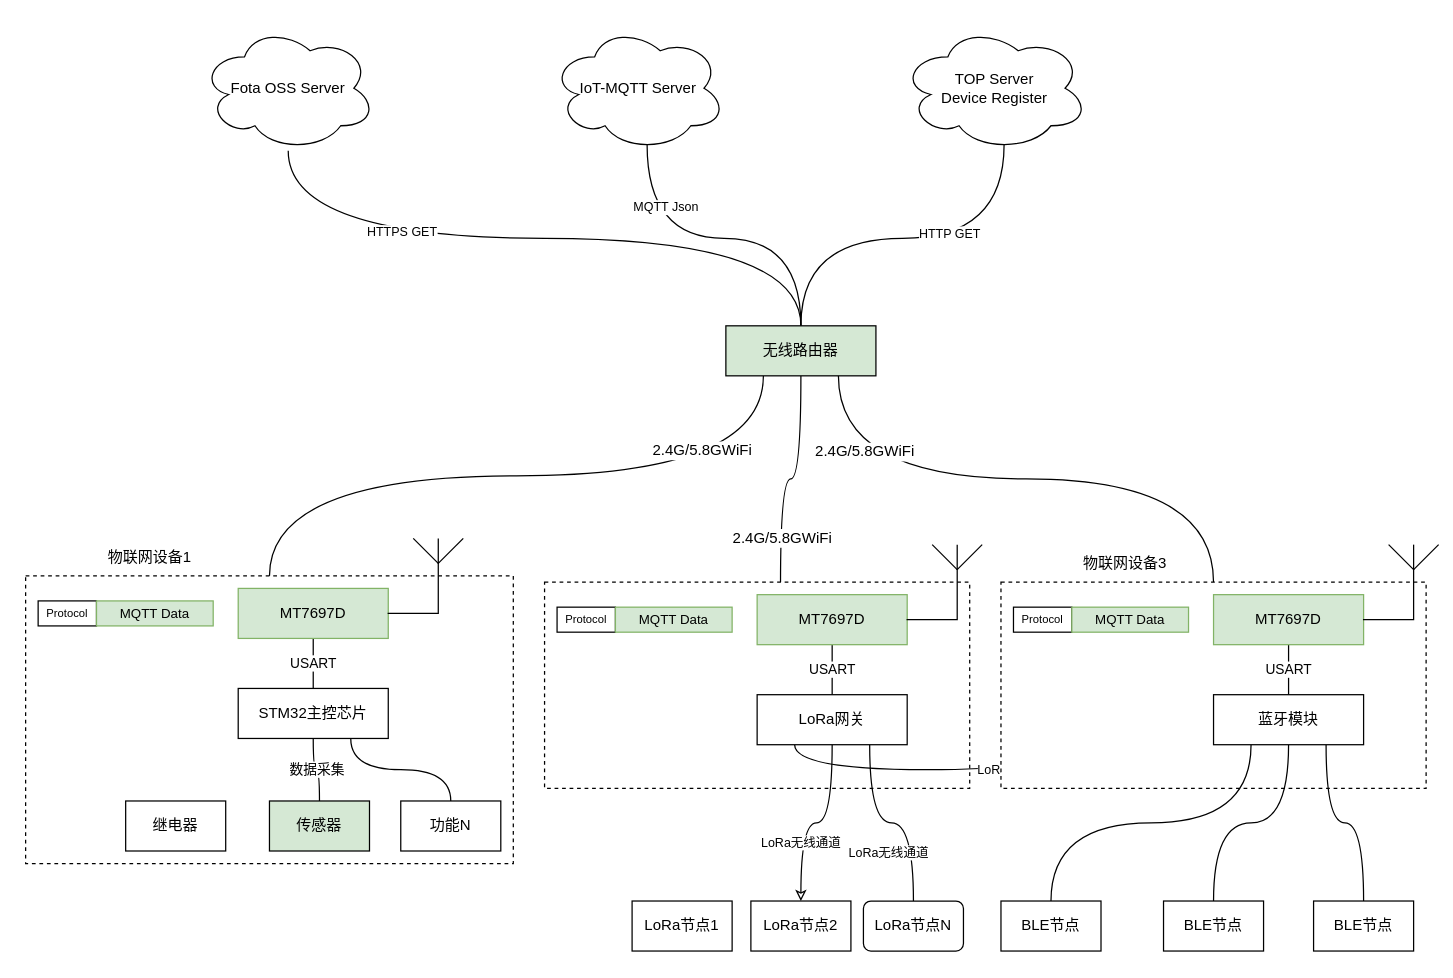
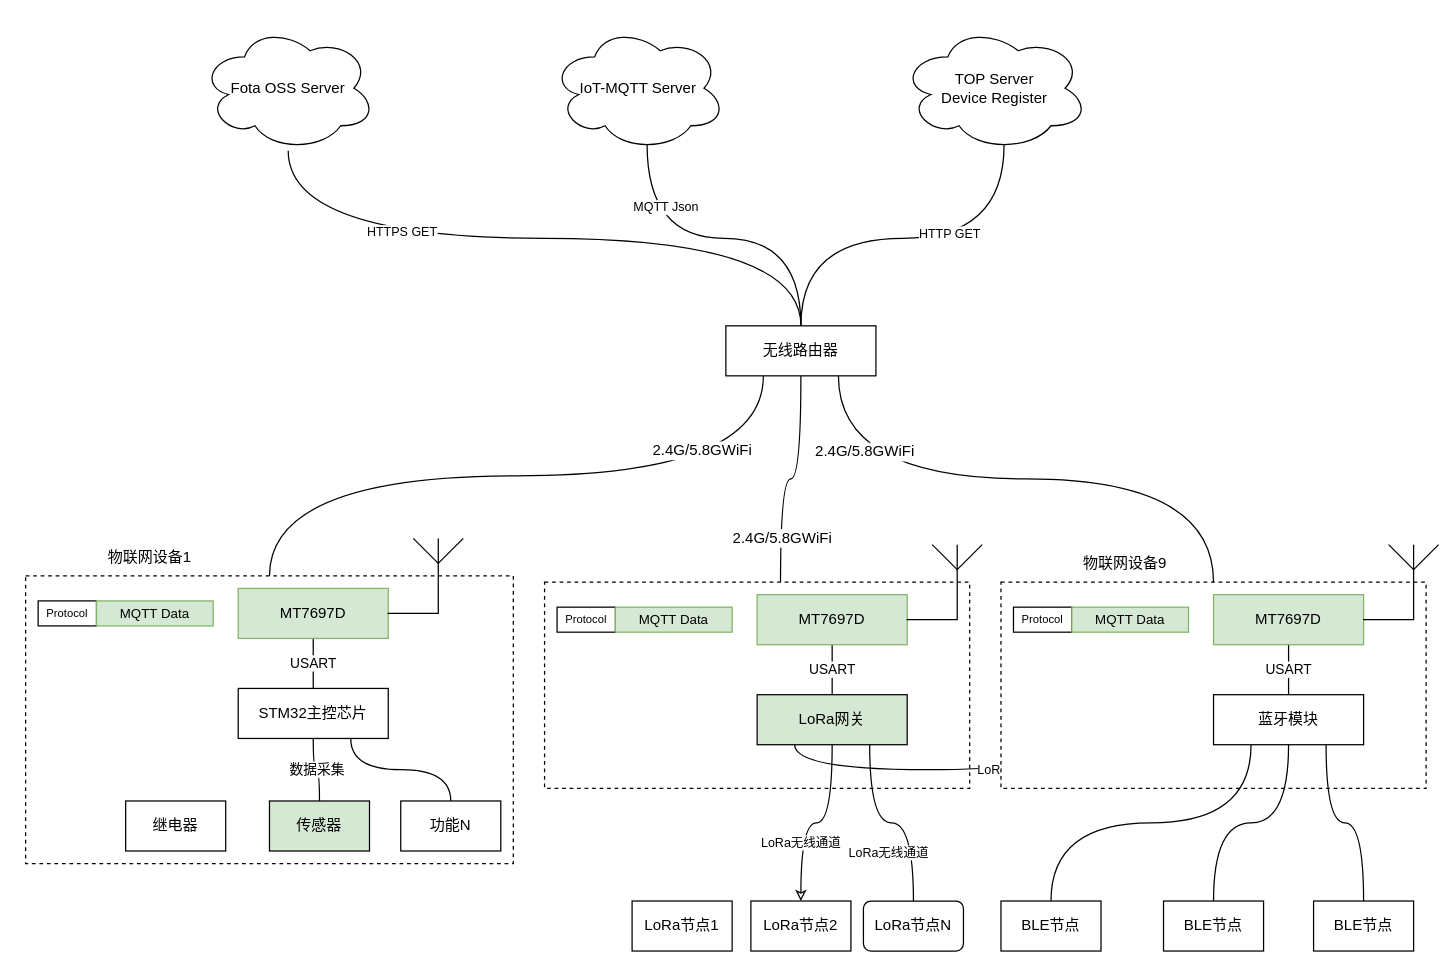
(801, 351) -> (801, 351)
(1125, 563) -> (1125, 563)
(832, 719) -> (832, 719)
